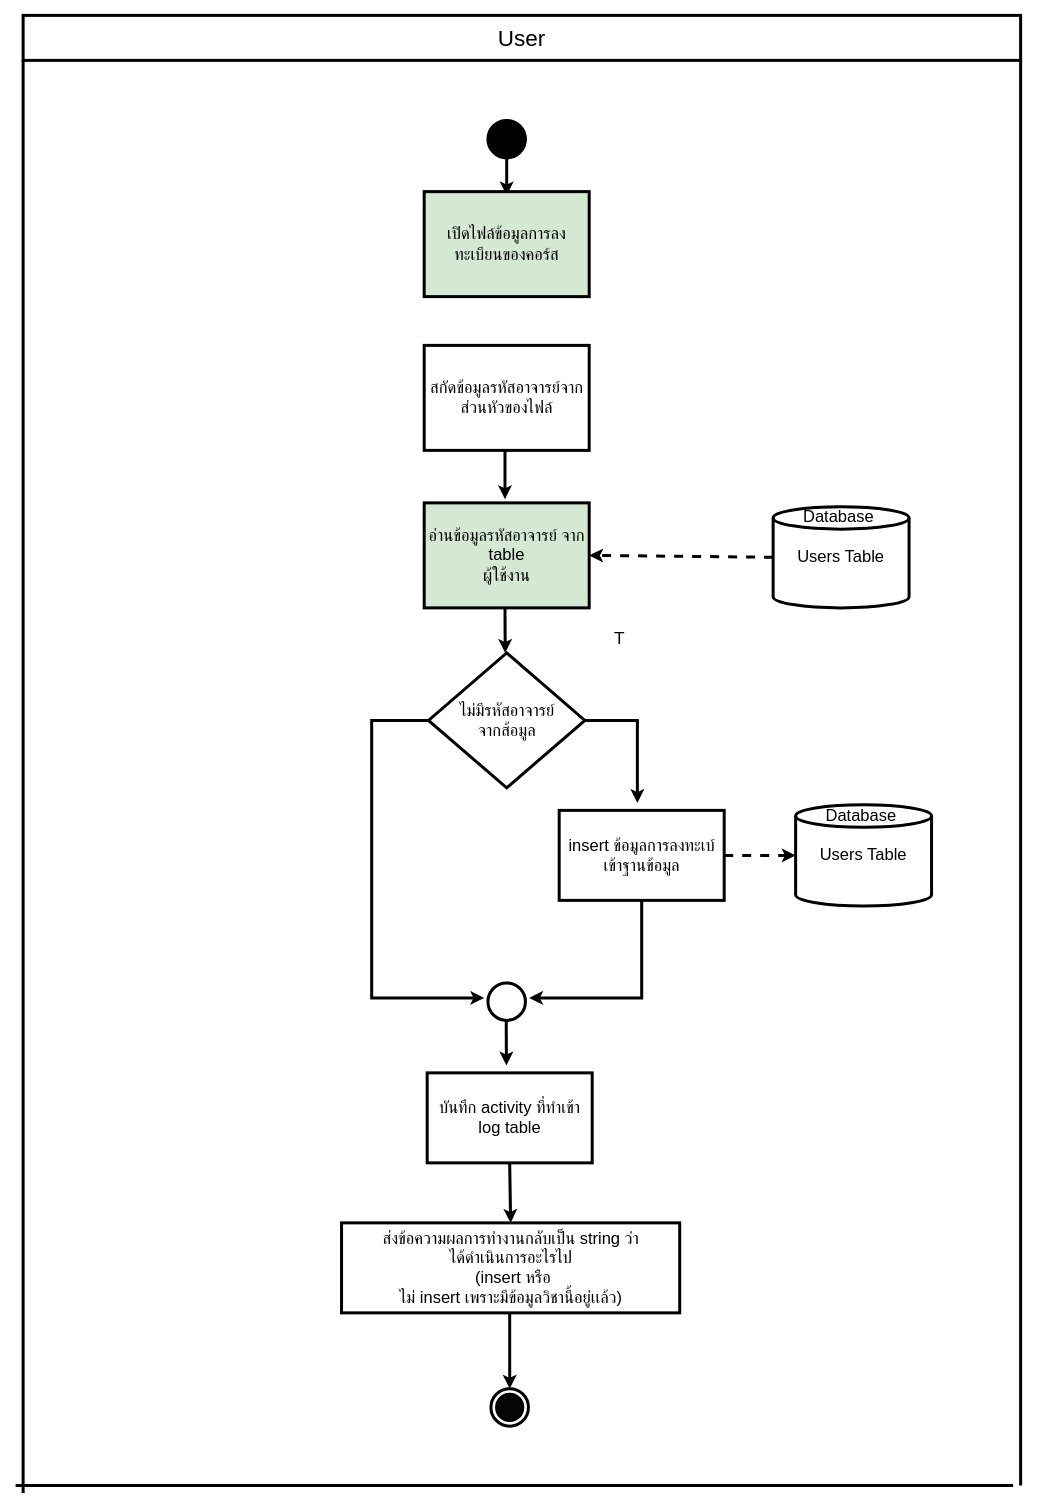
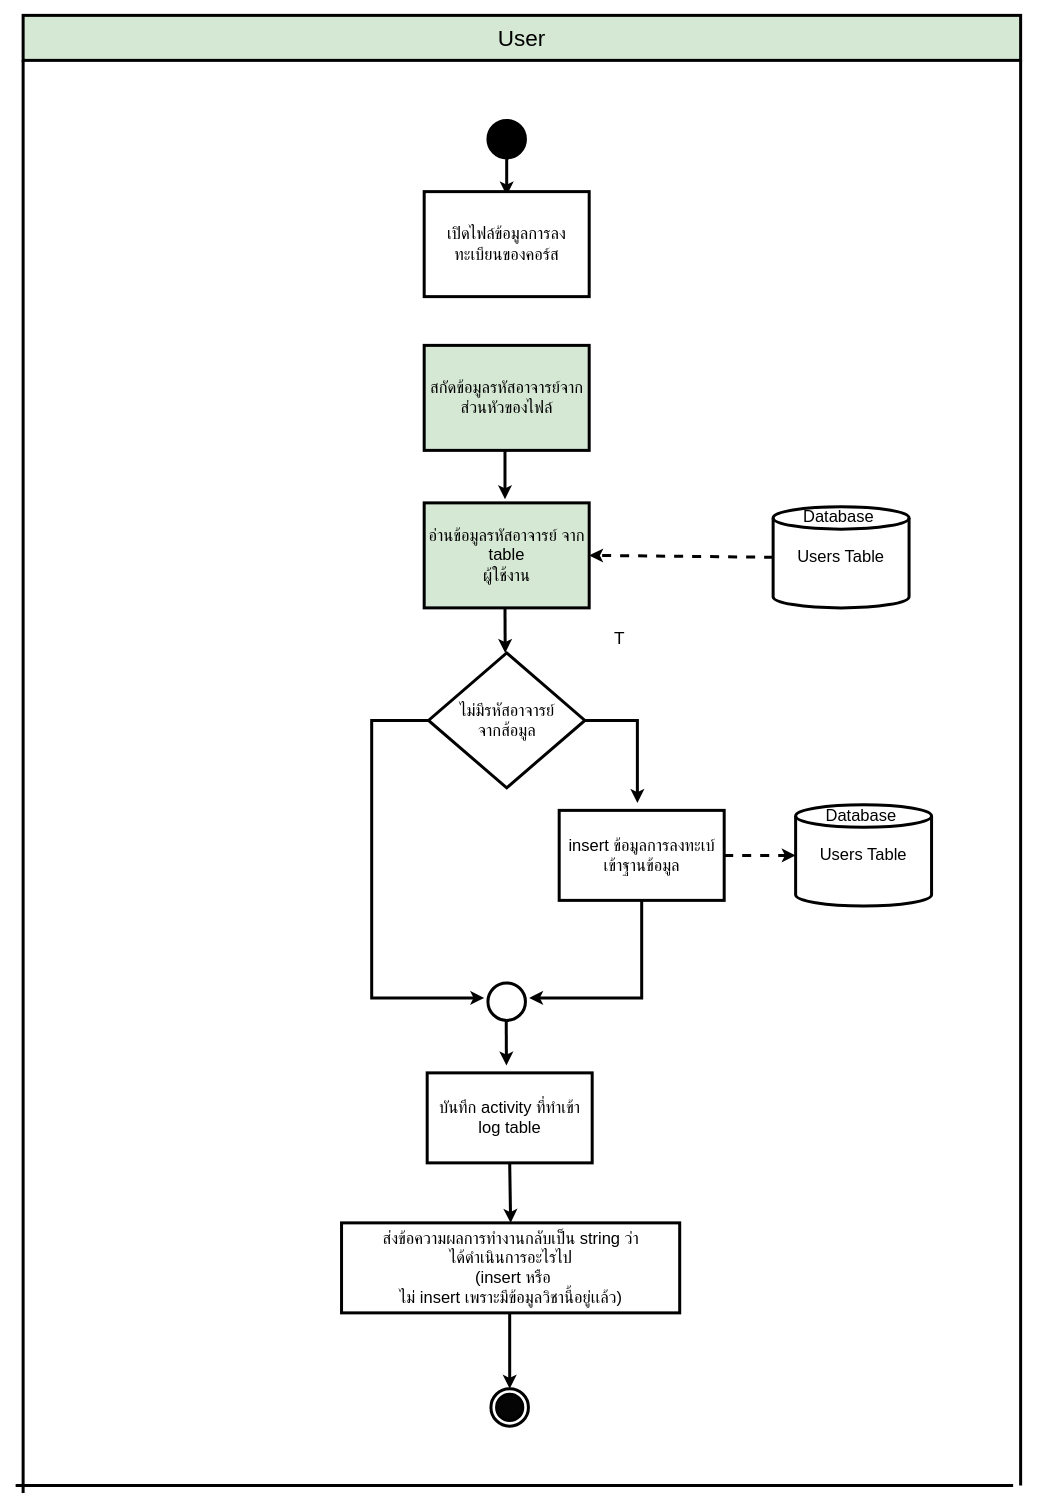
(522, 38) -> (522, 38)
(506, 244) -> (506, 244)
(506, 398) -> (506, 398)
